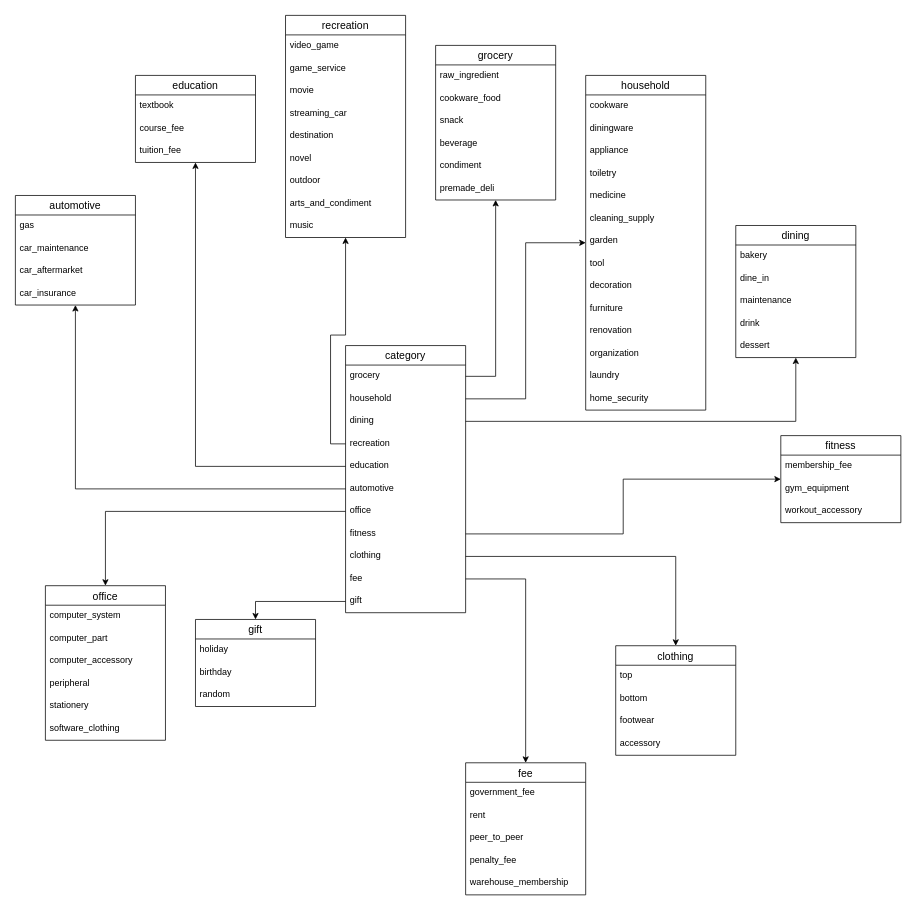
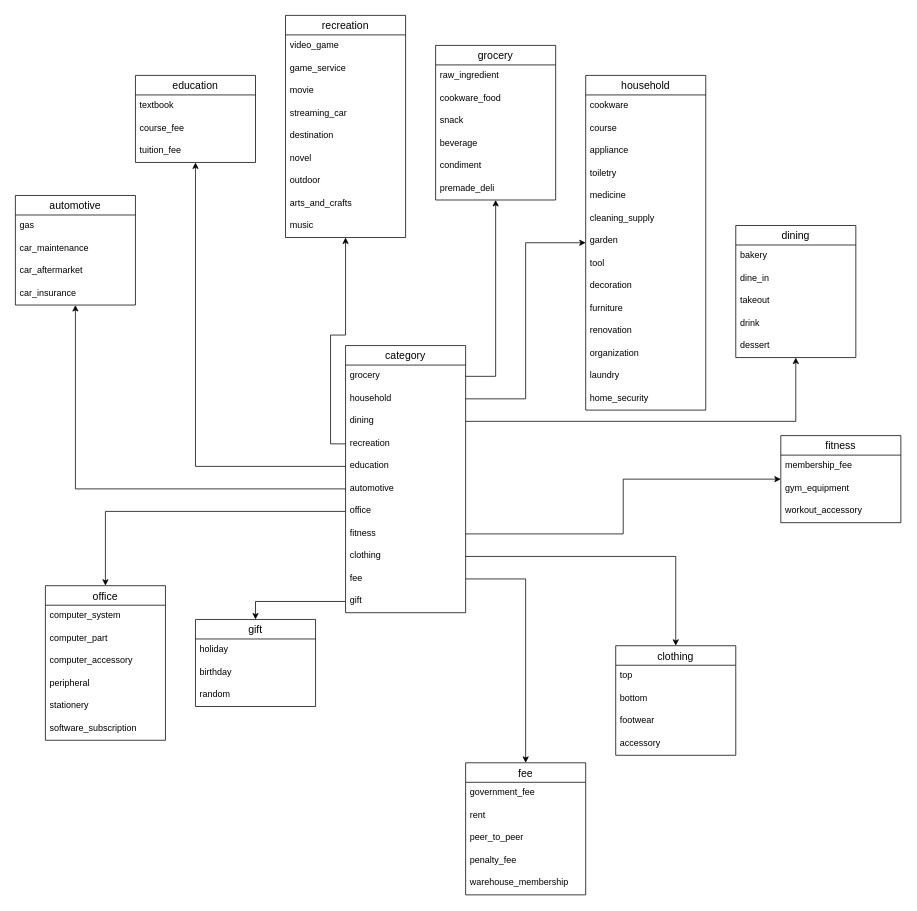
(612, 128) -> (605, 128)
(334, 203) -> (327, 203)
(766, 300) -> (757, 300)
(90, 728) -> (100, 728)
